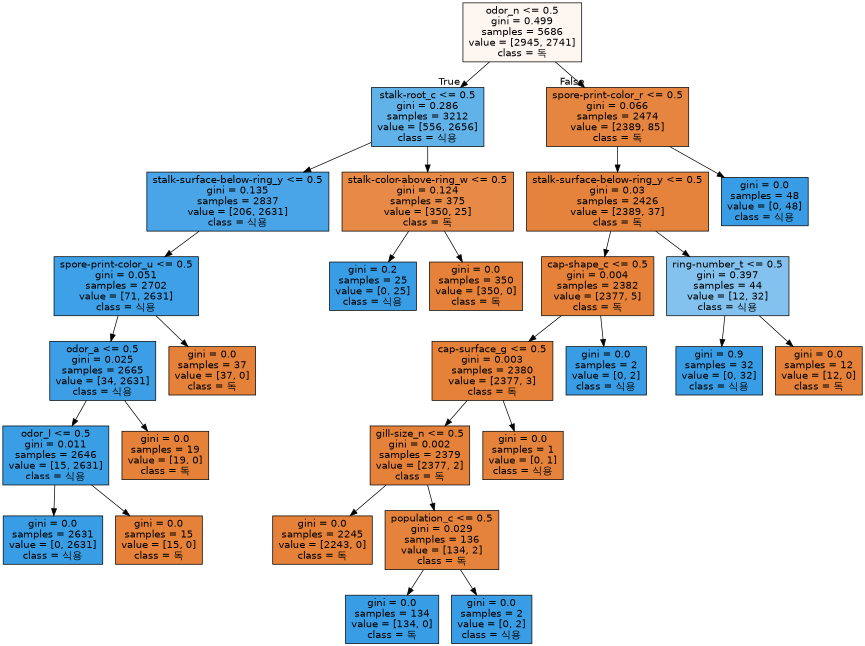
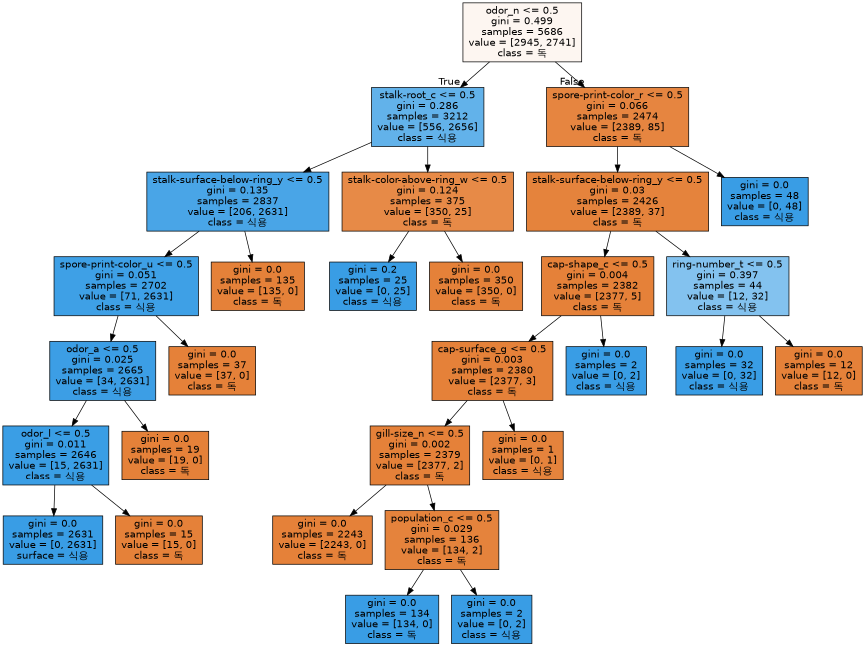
none -> (258, 286)
(719, 371) -> (719, 371)
(53, 540) -> (53, 540)
(322, 540) -> (322, 540)
